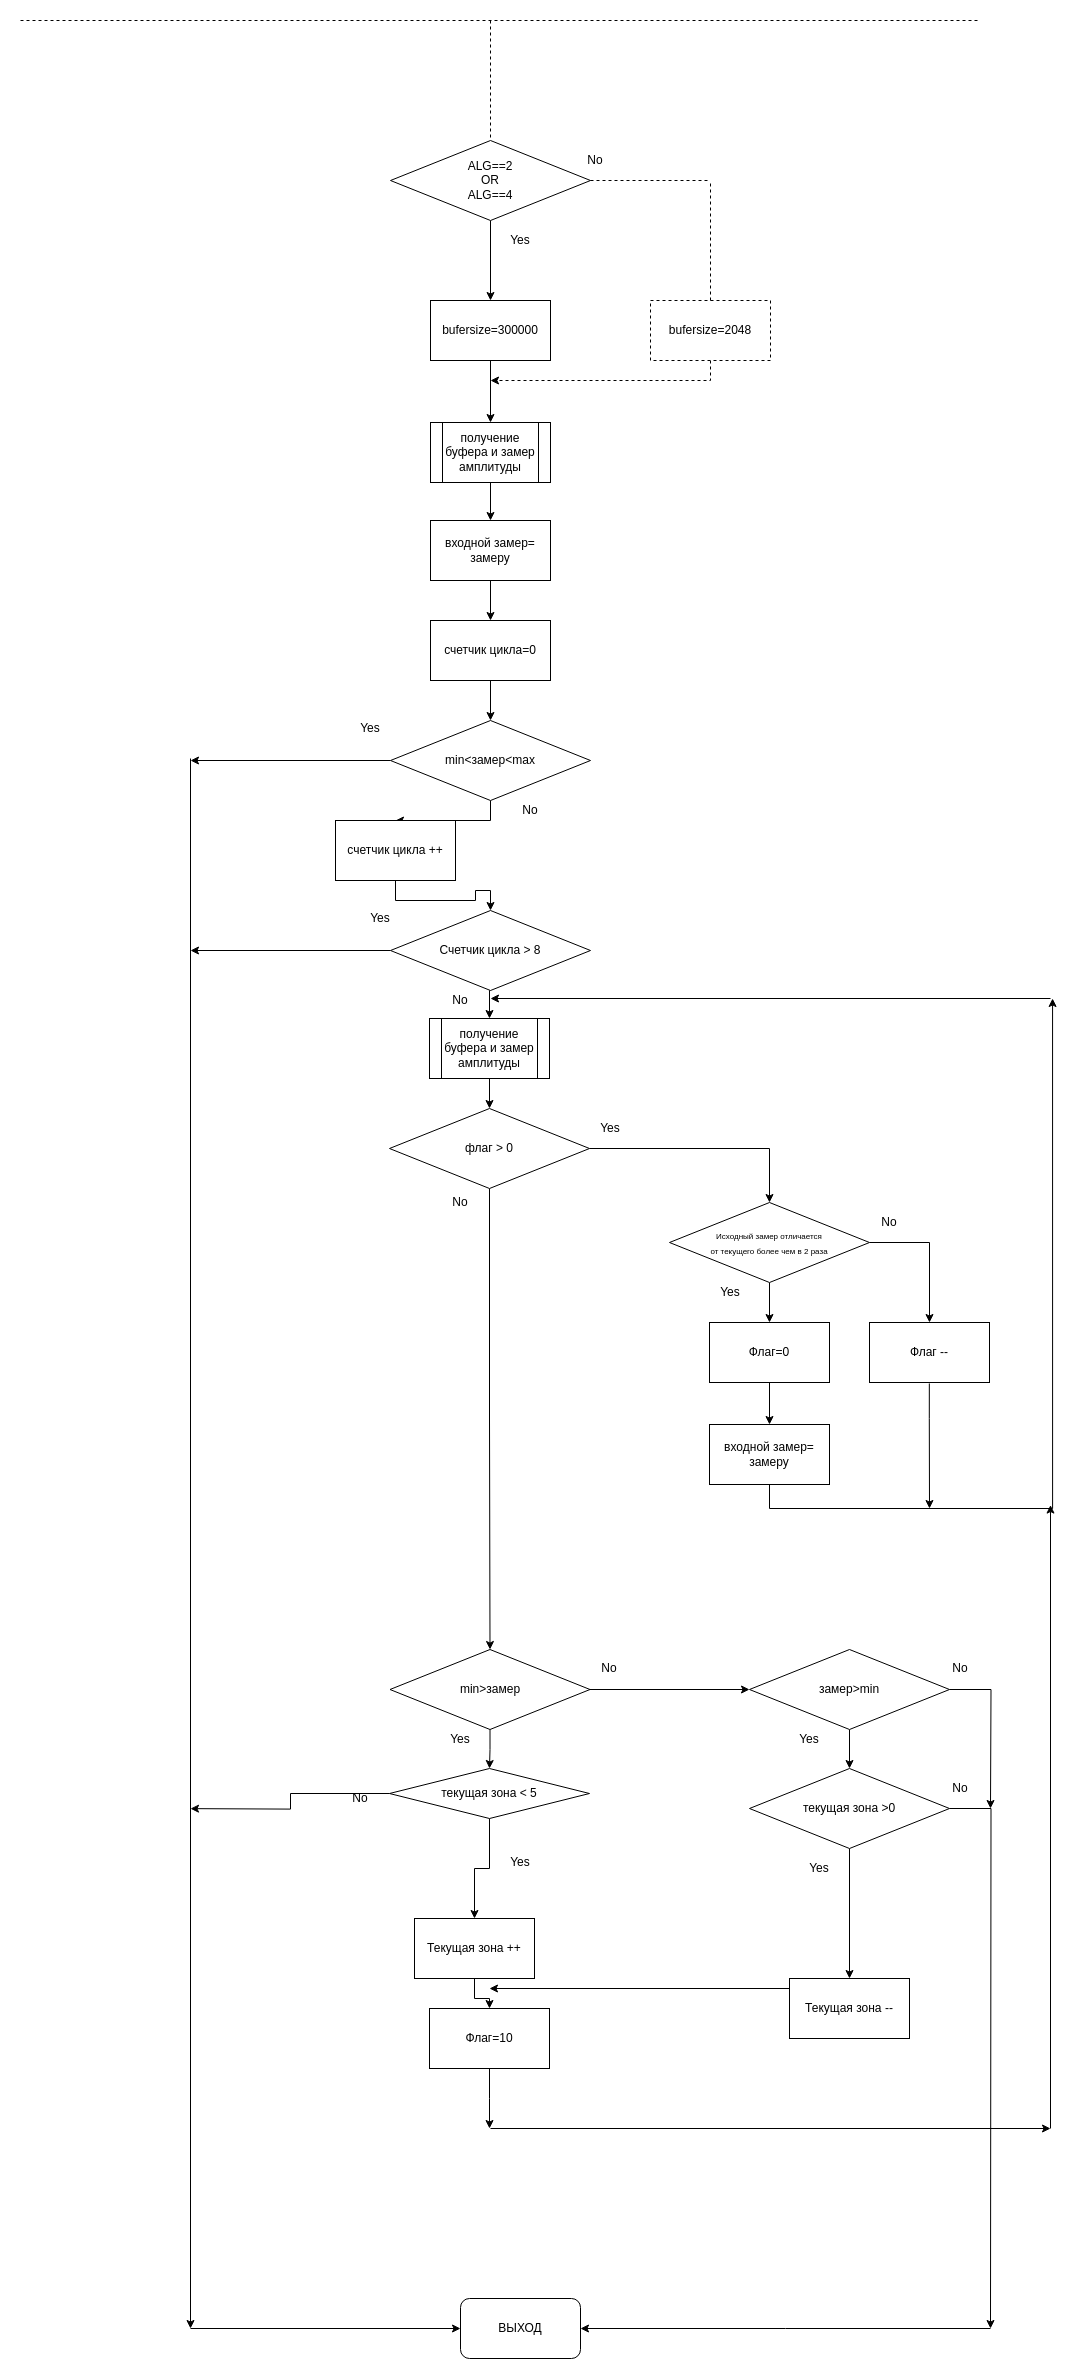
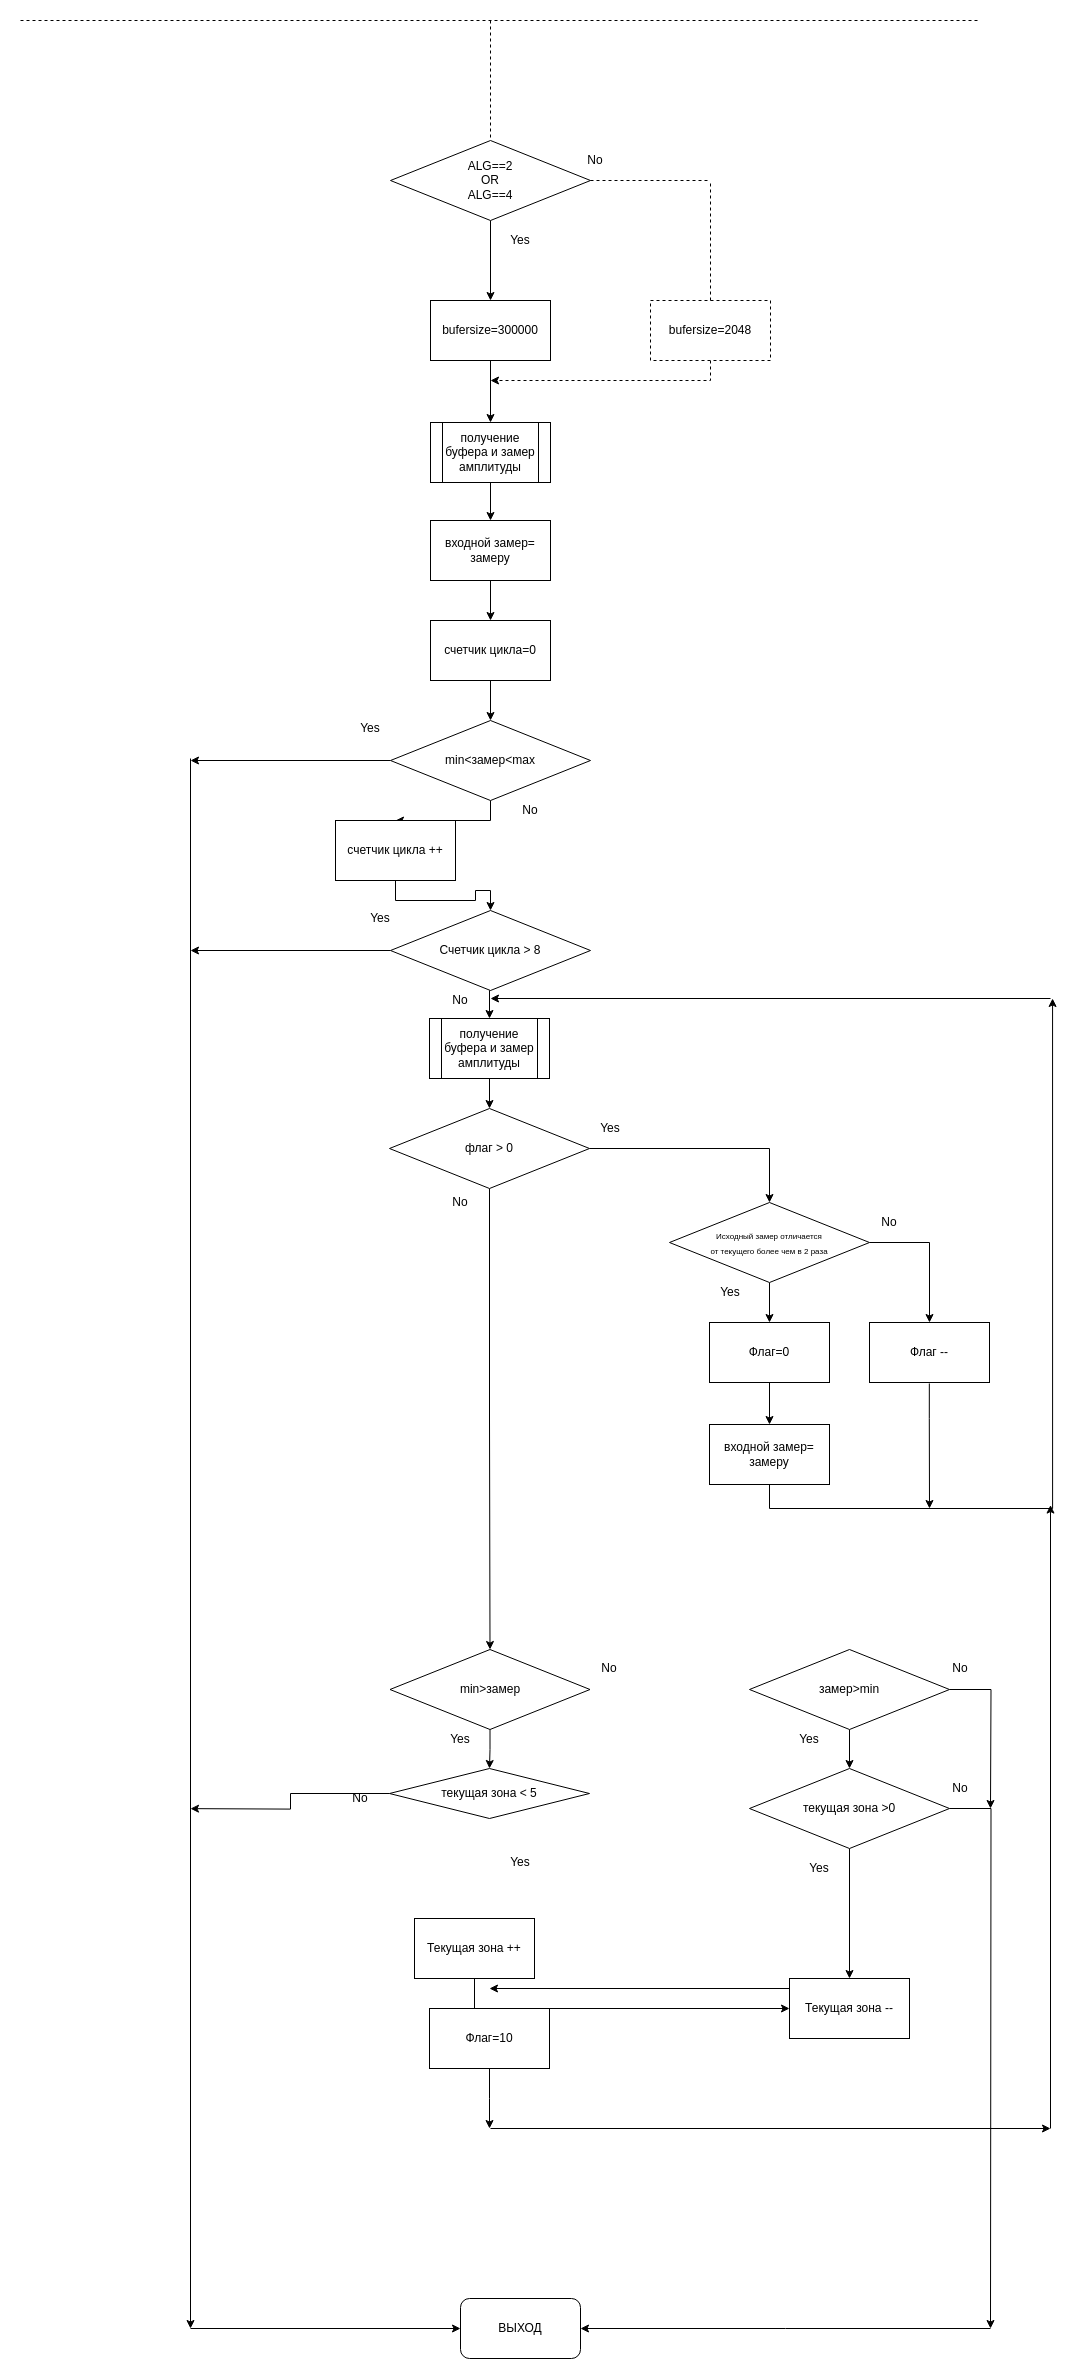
(666, 1690) -> none
(486, 1869) -> none
(482, 1999) -> (665, 2009)
